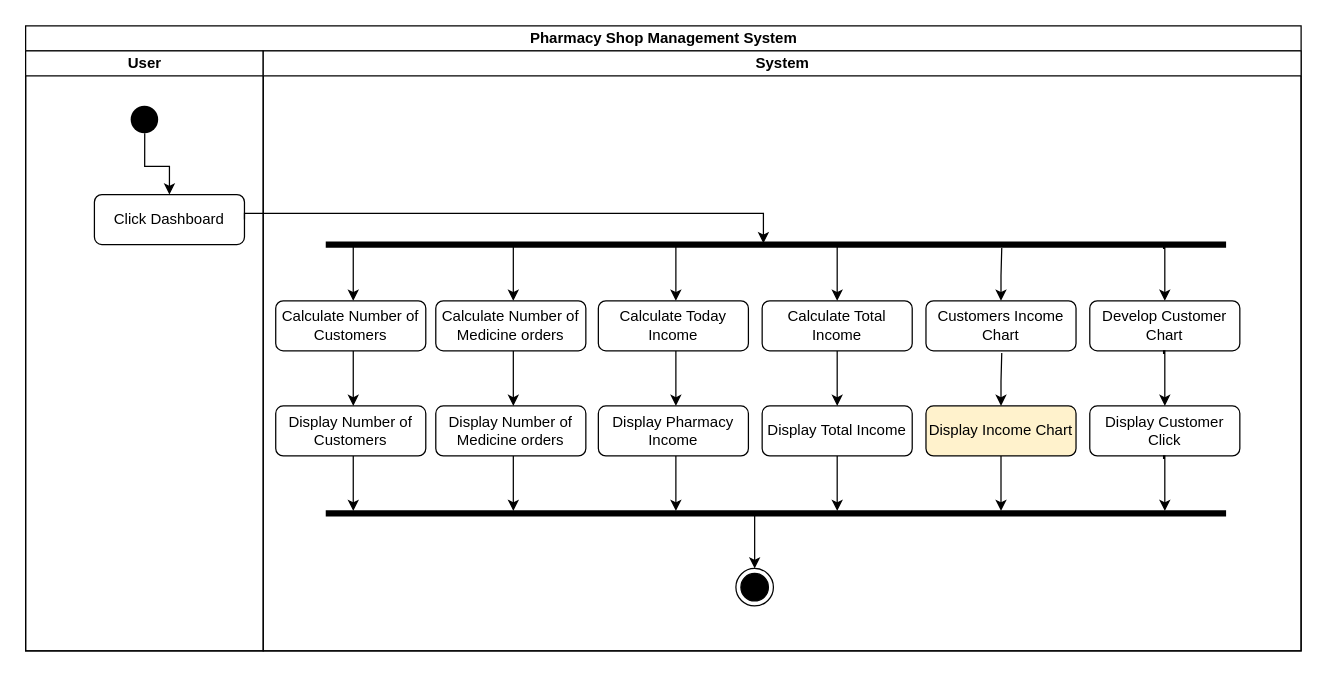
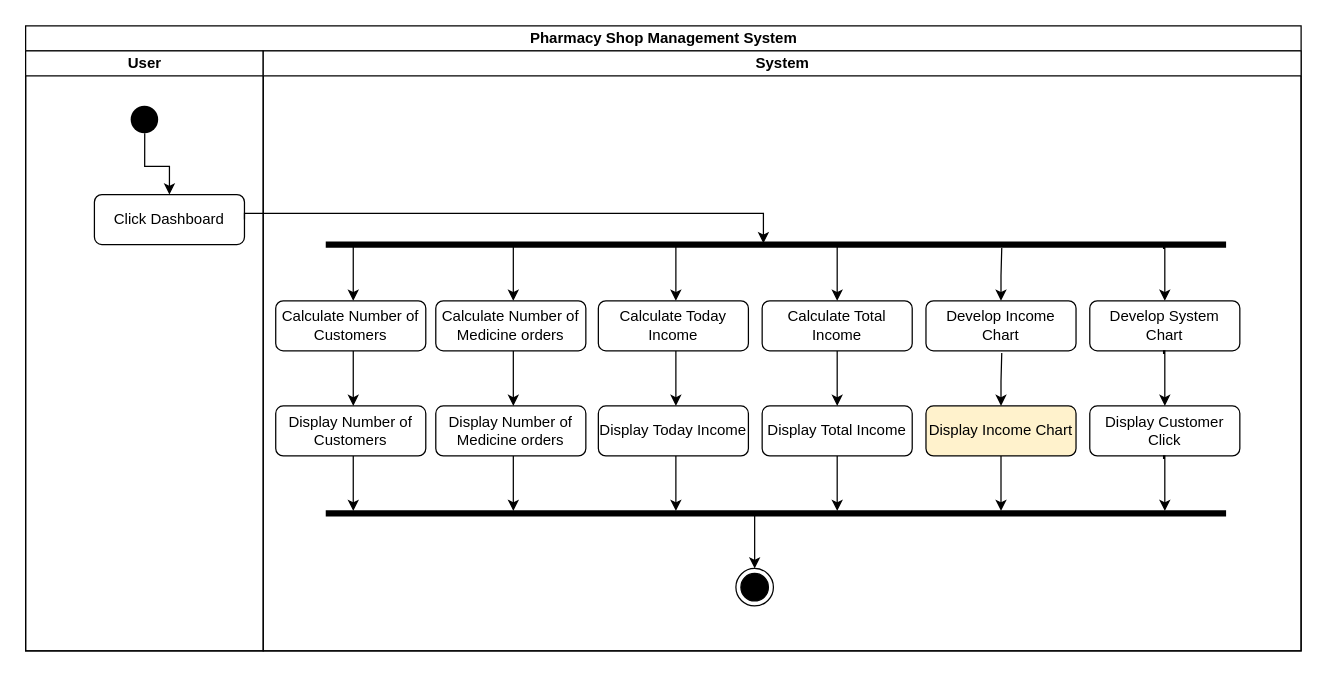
(1001, 326) -> (1001, 326)
(1164, 326) -> (1164, 326)
(673, 431) -> (673, 431)
